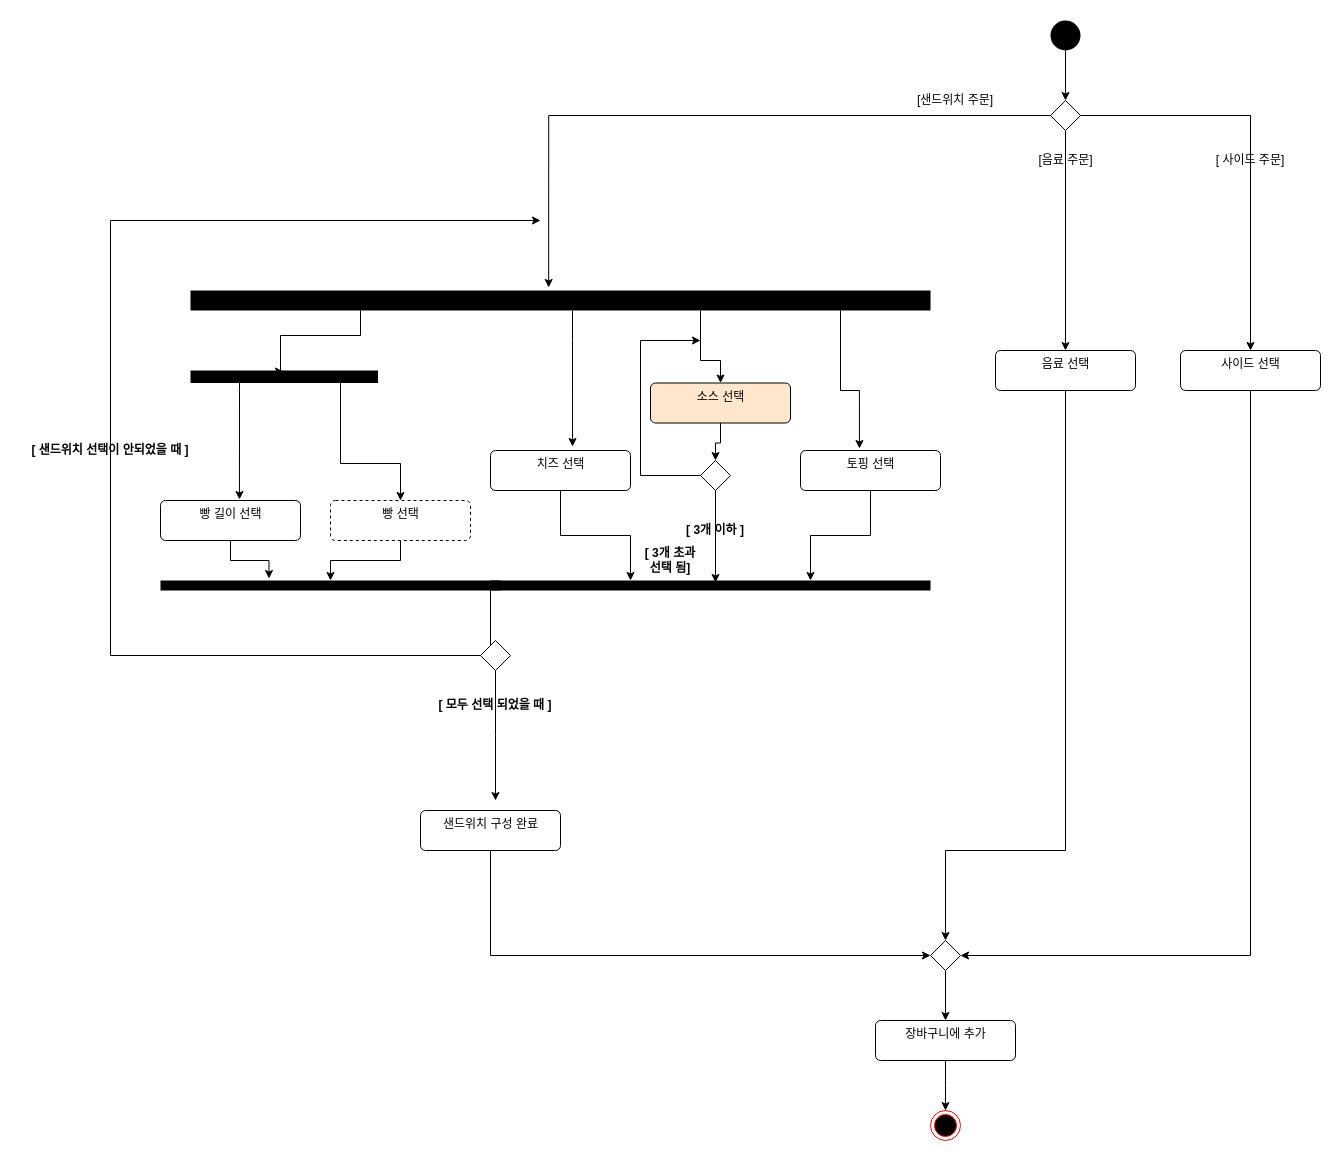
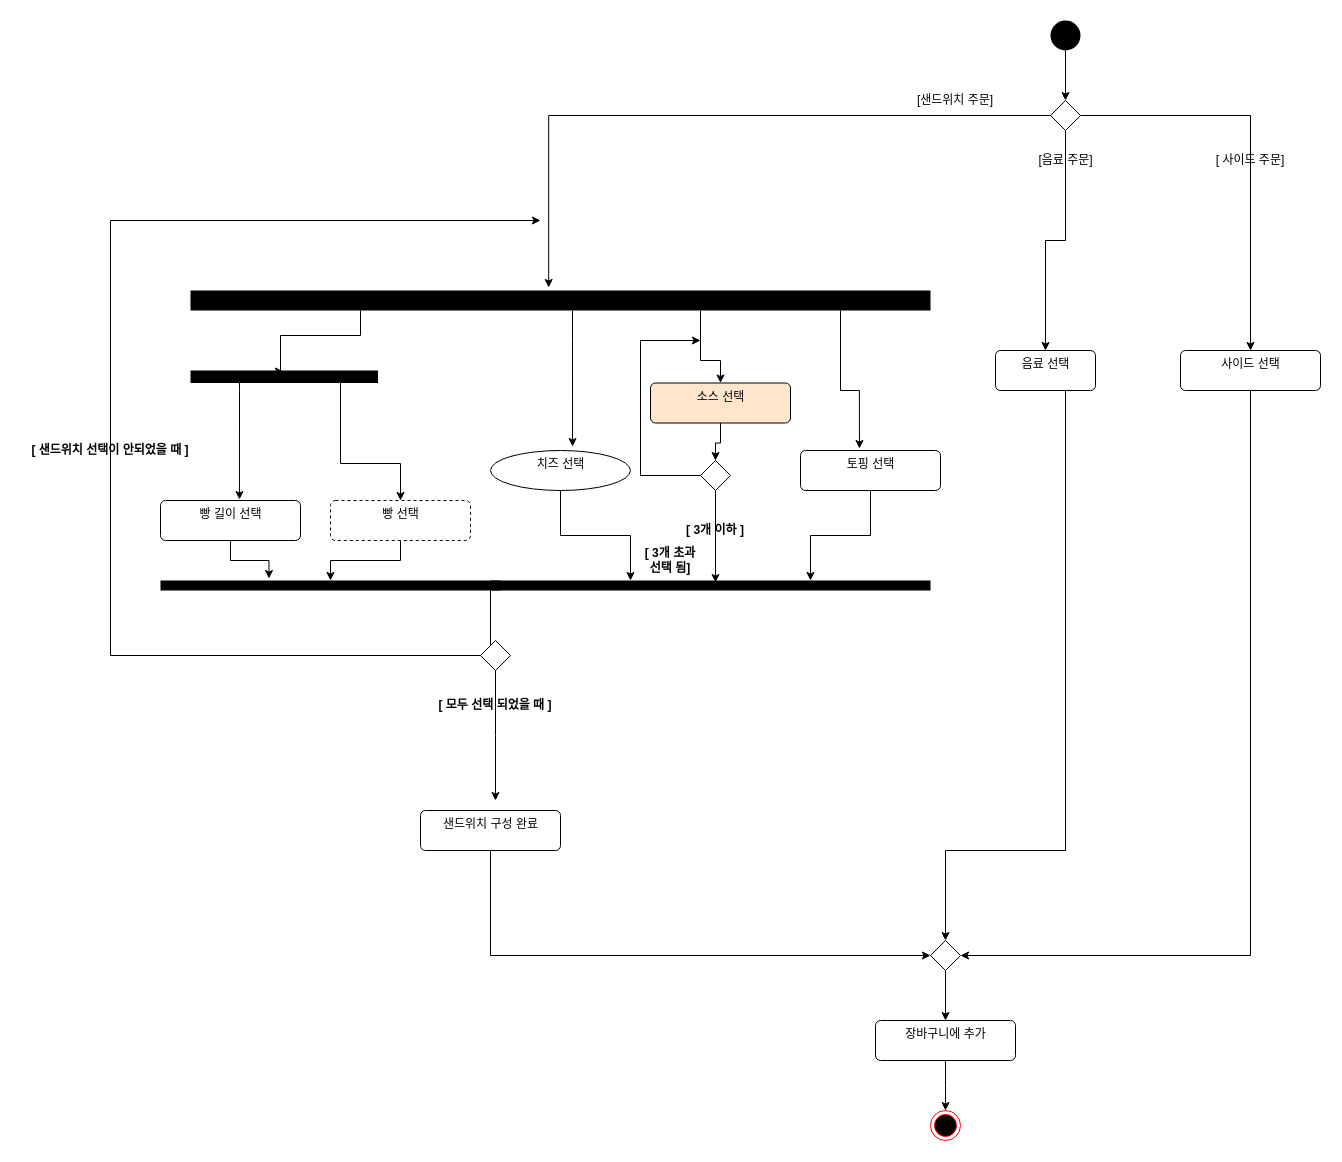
(1066, 371) -> (1046, 371)
(561, 471) -> (561, 471)
